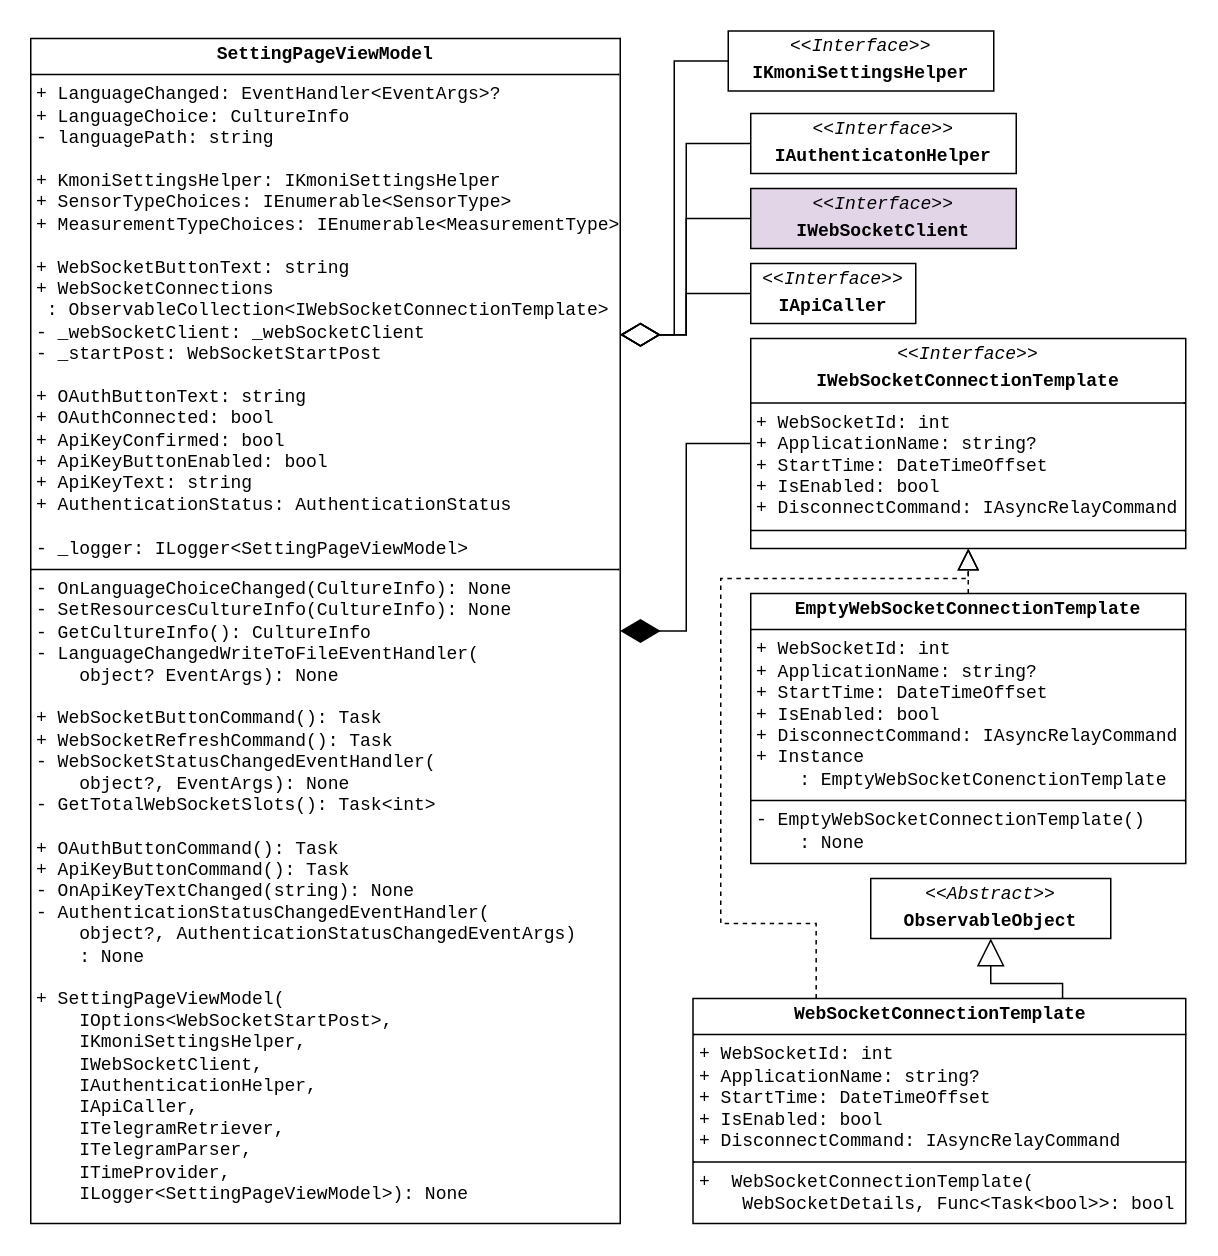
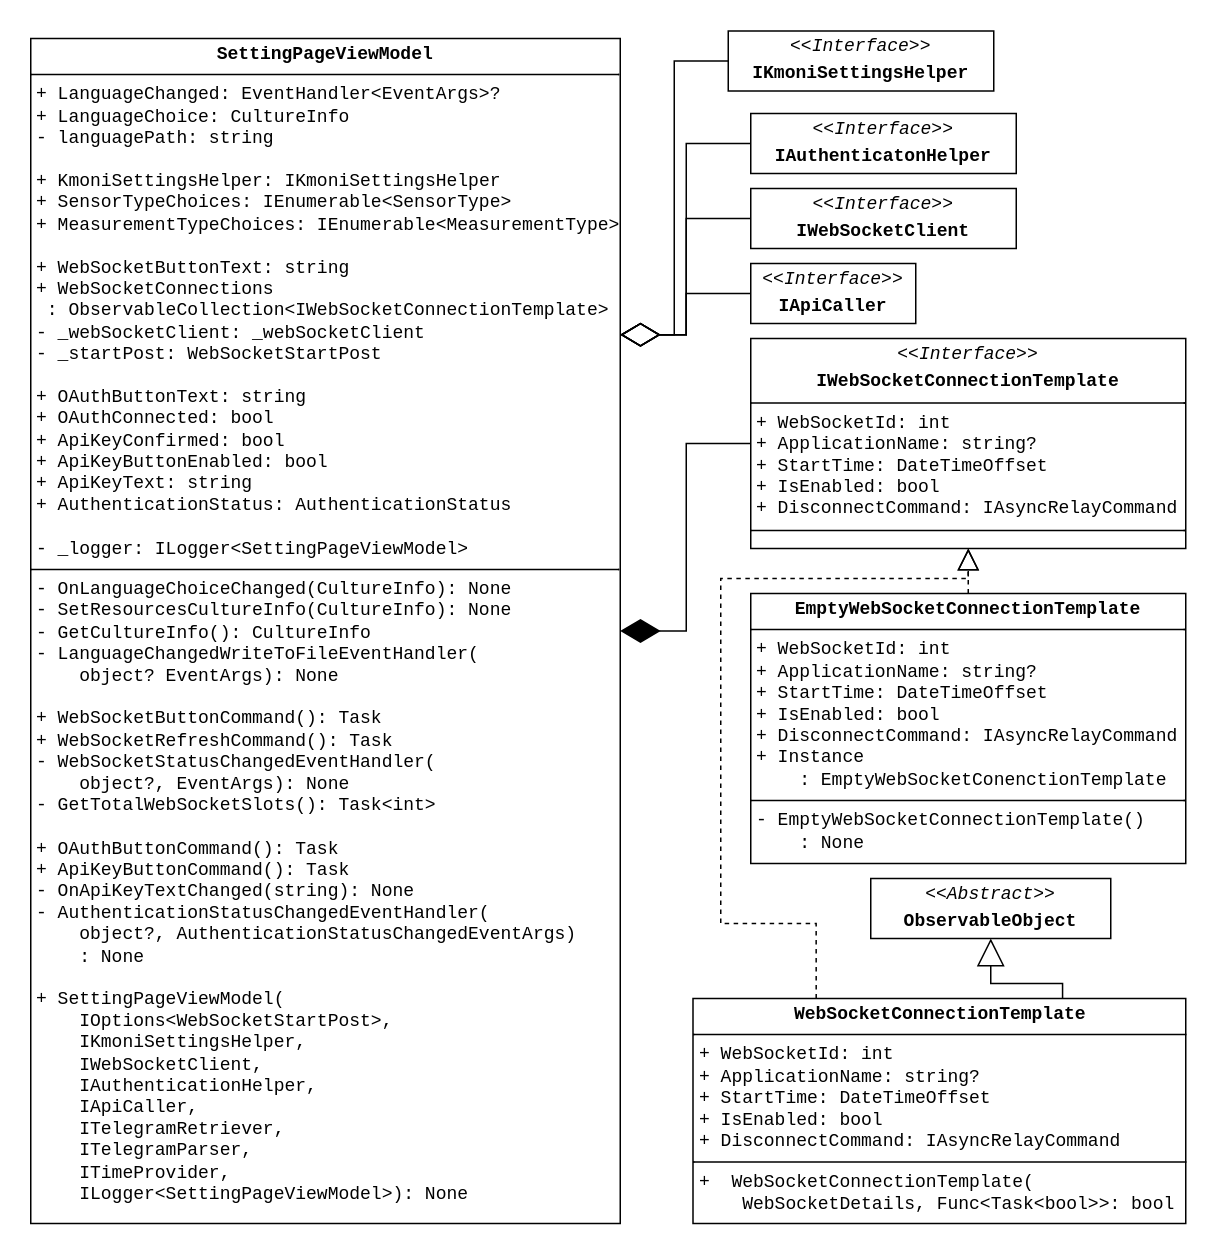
(884, 218) -> (884, 218)
